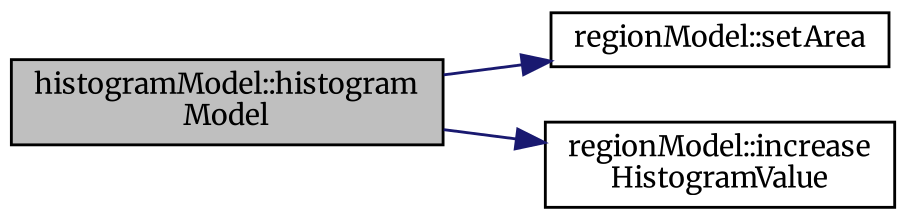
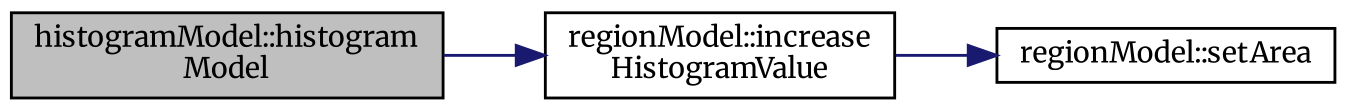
(483, 70) -> (932, 55)
